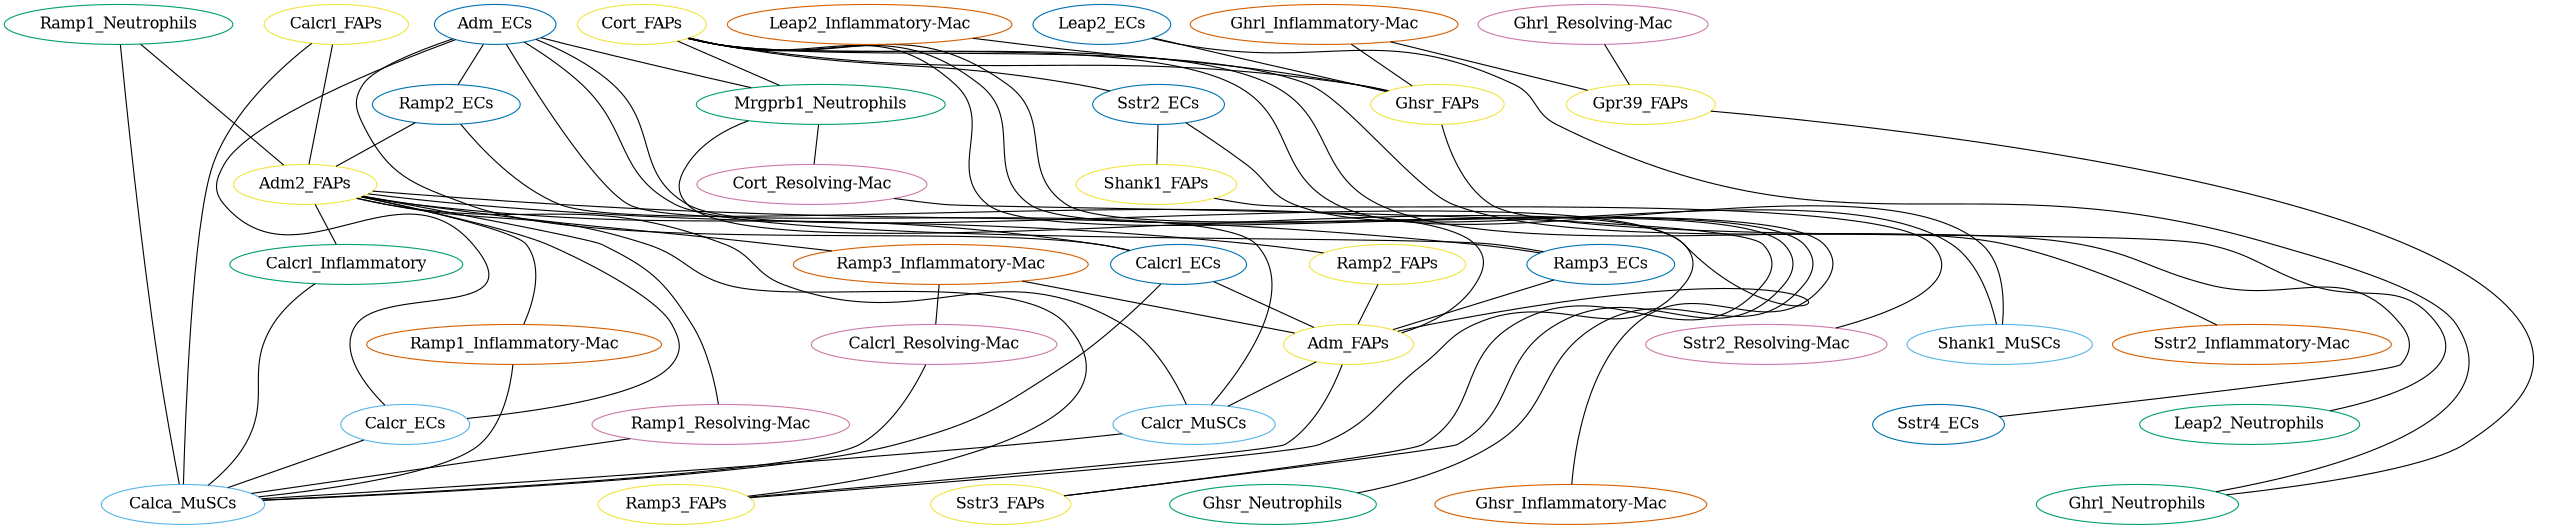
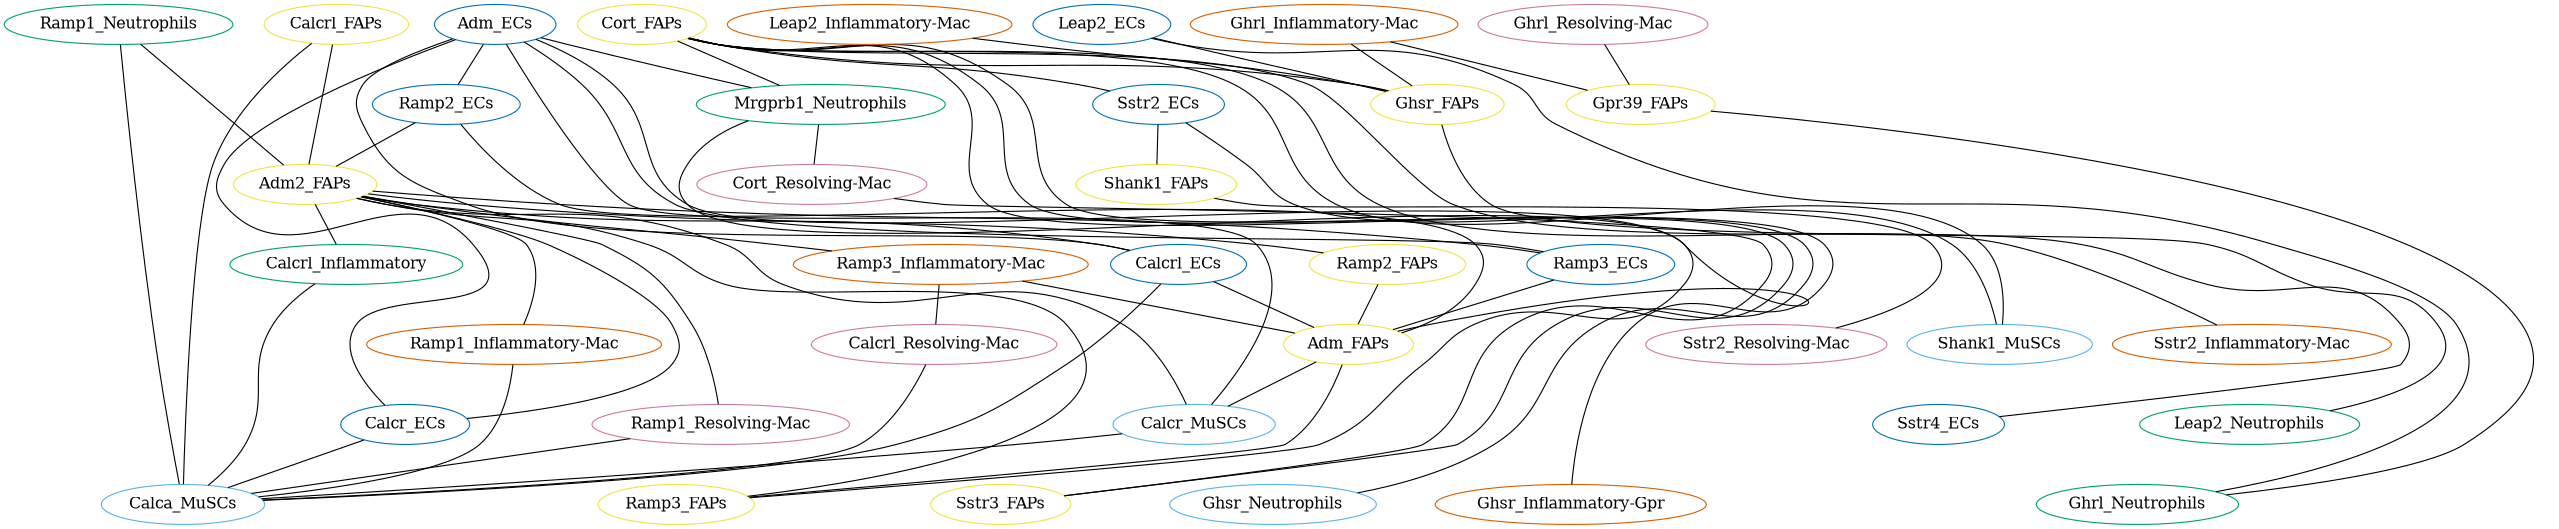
(405, 424) -> (405, 424)
(1273, 504) -> (1273, 504)
(1571, 504) -> (1571, 504)
